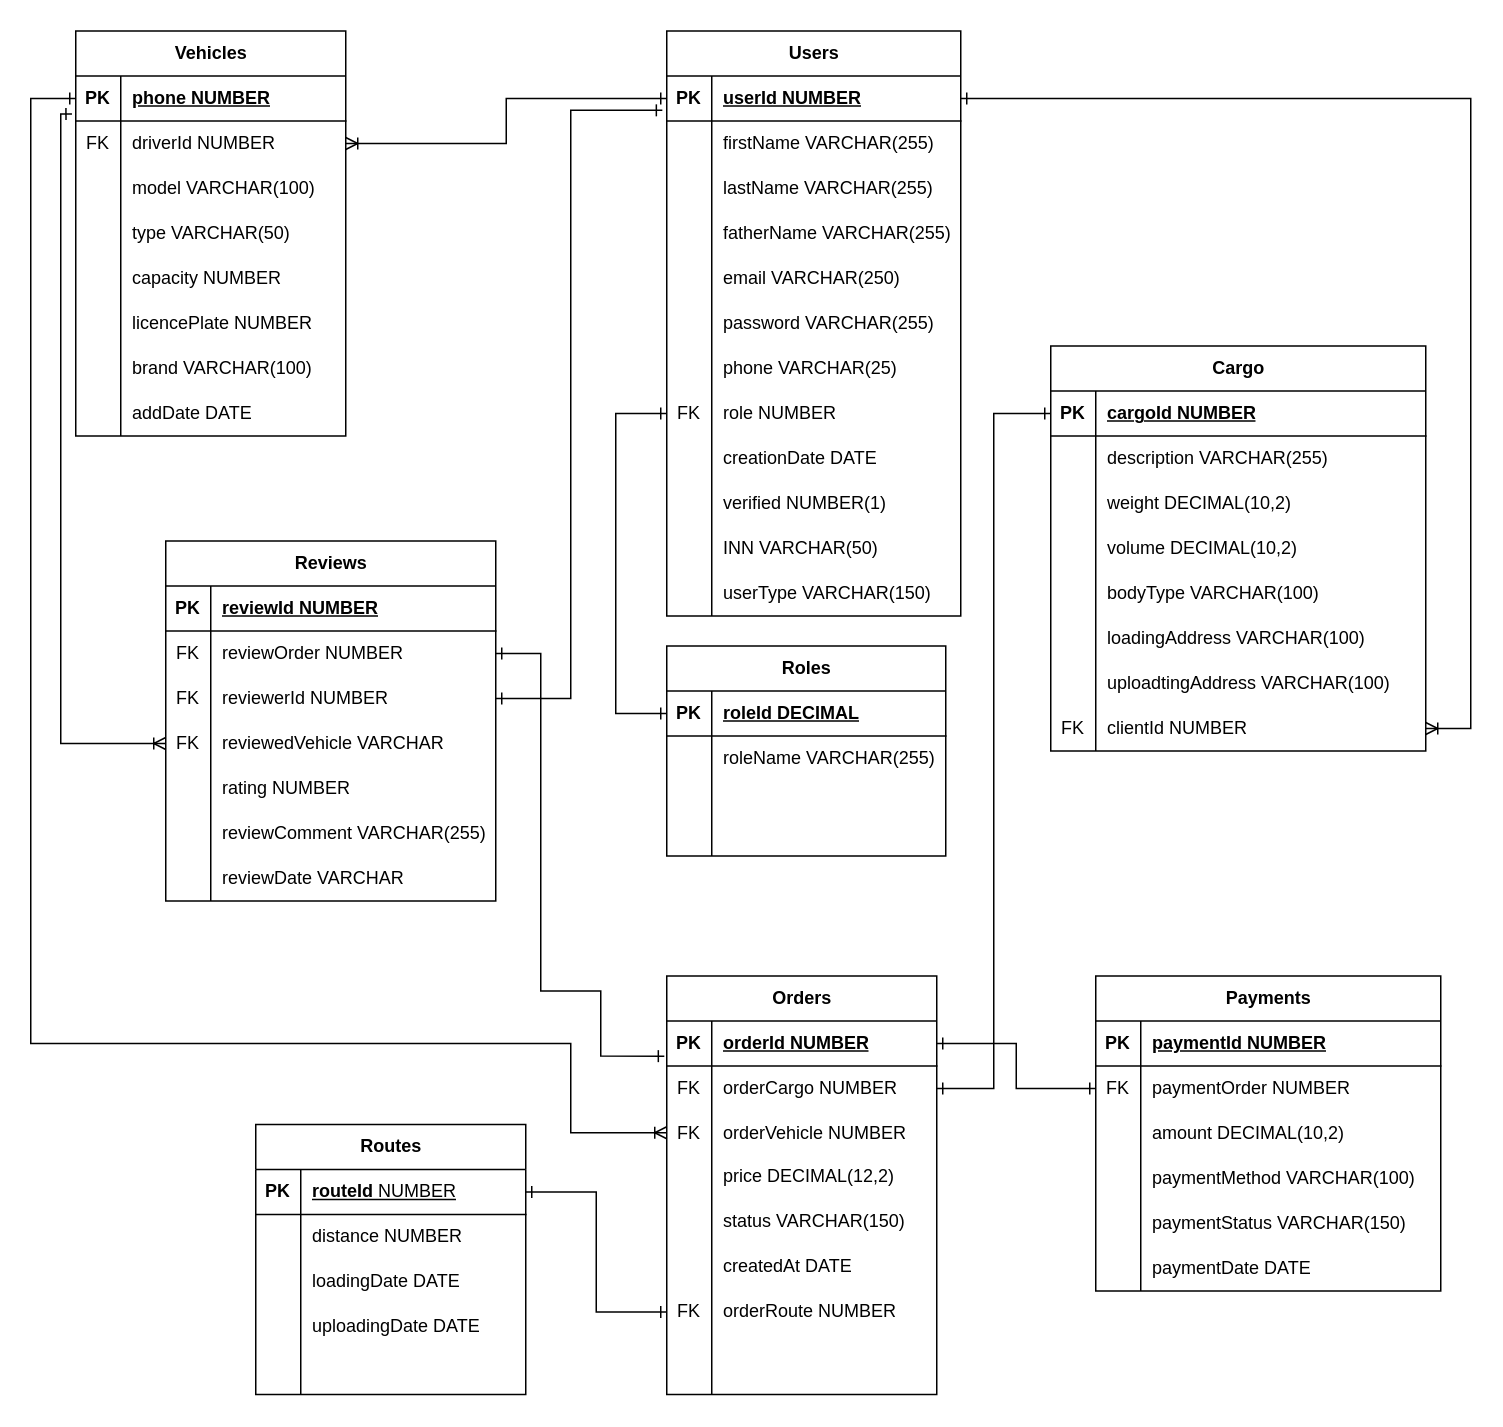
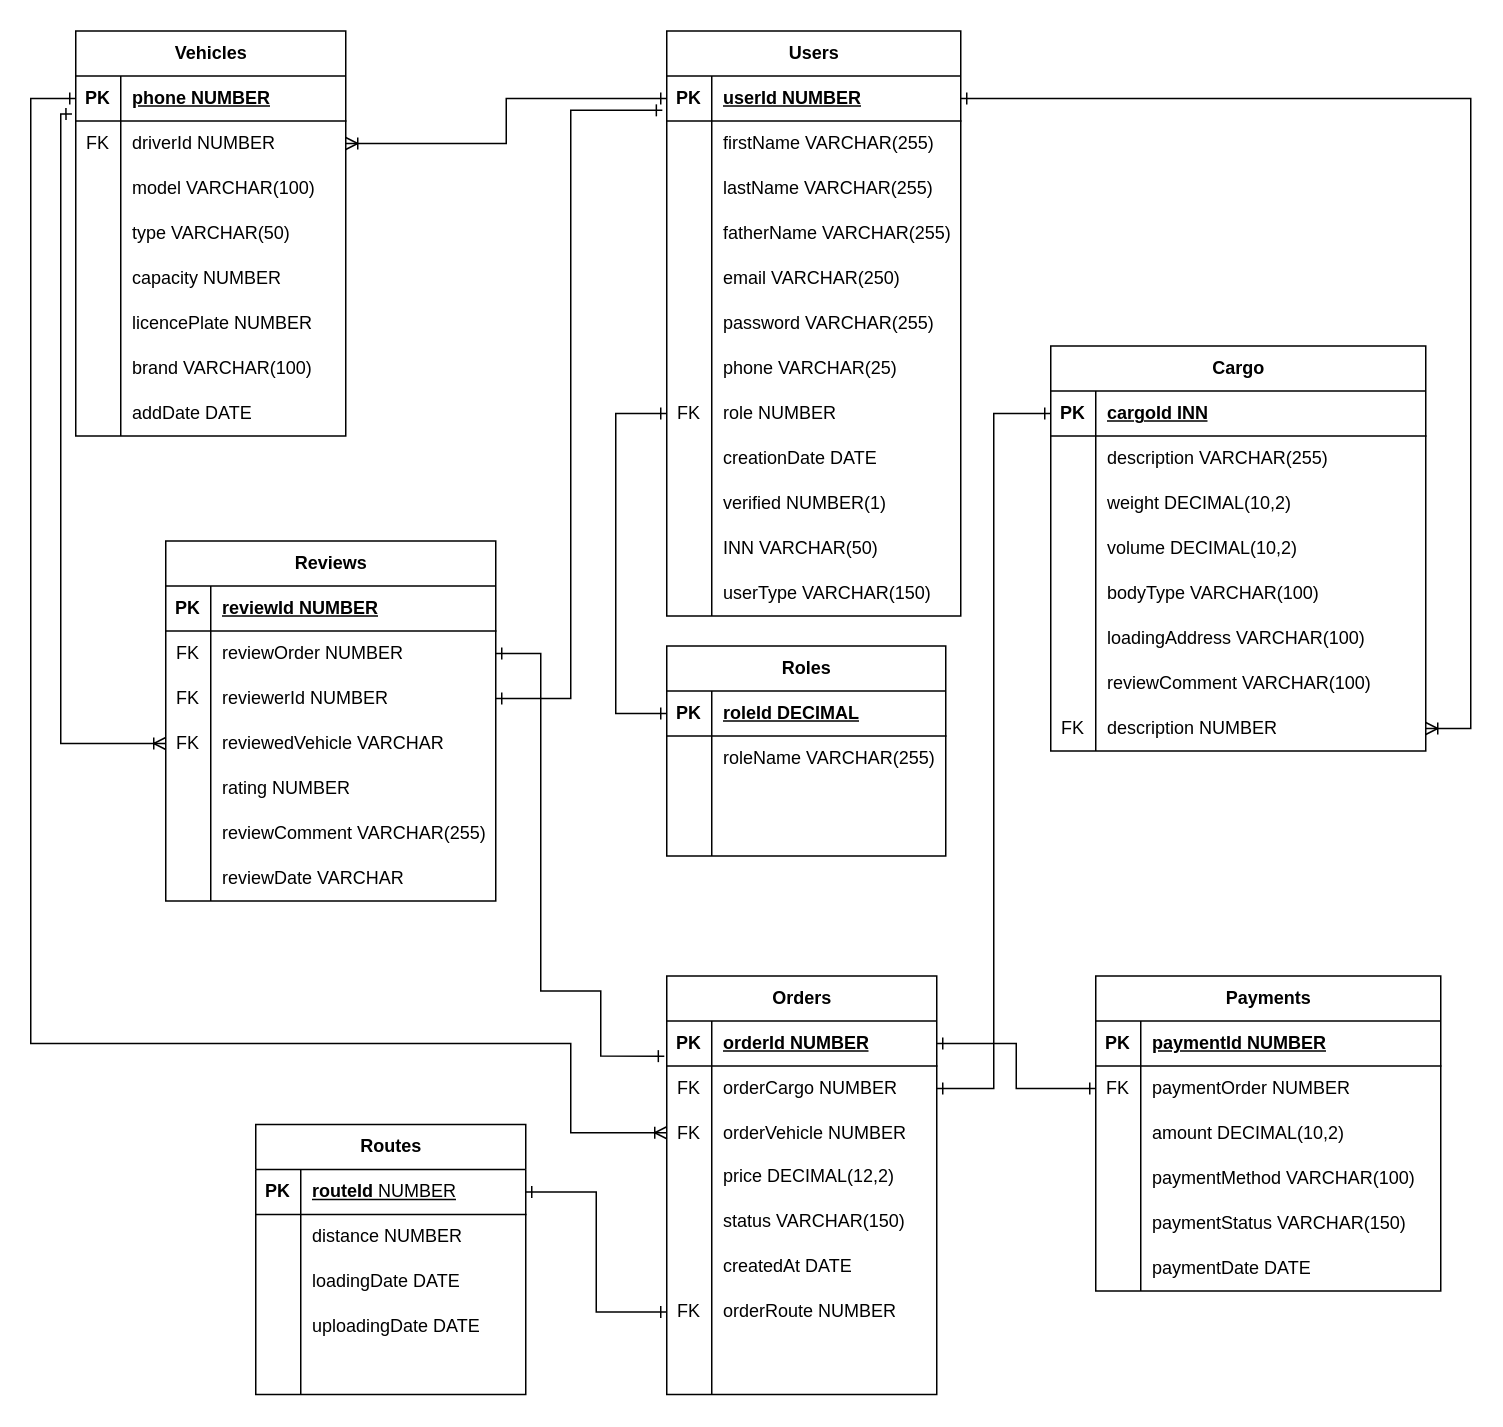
(1176, 413) -> (1161, 413)
(1252, 683) -> (1234, 683)
(1176, 728) -> (1191, 728)
